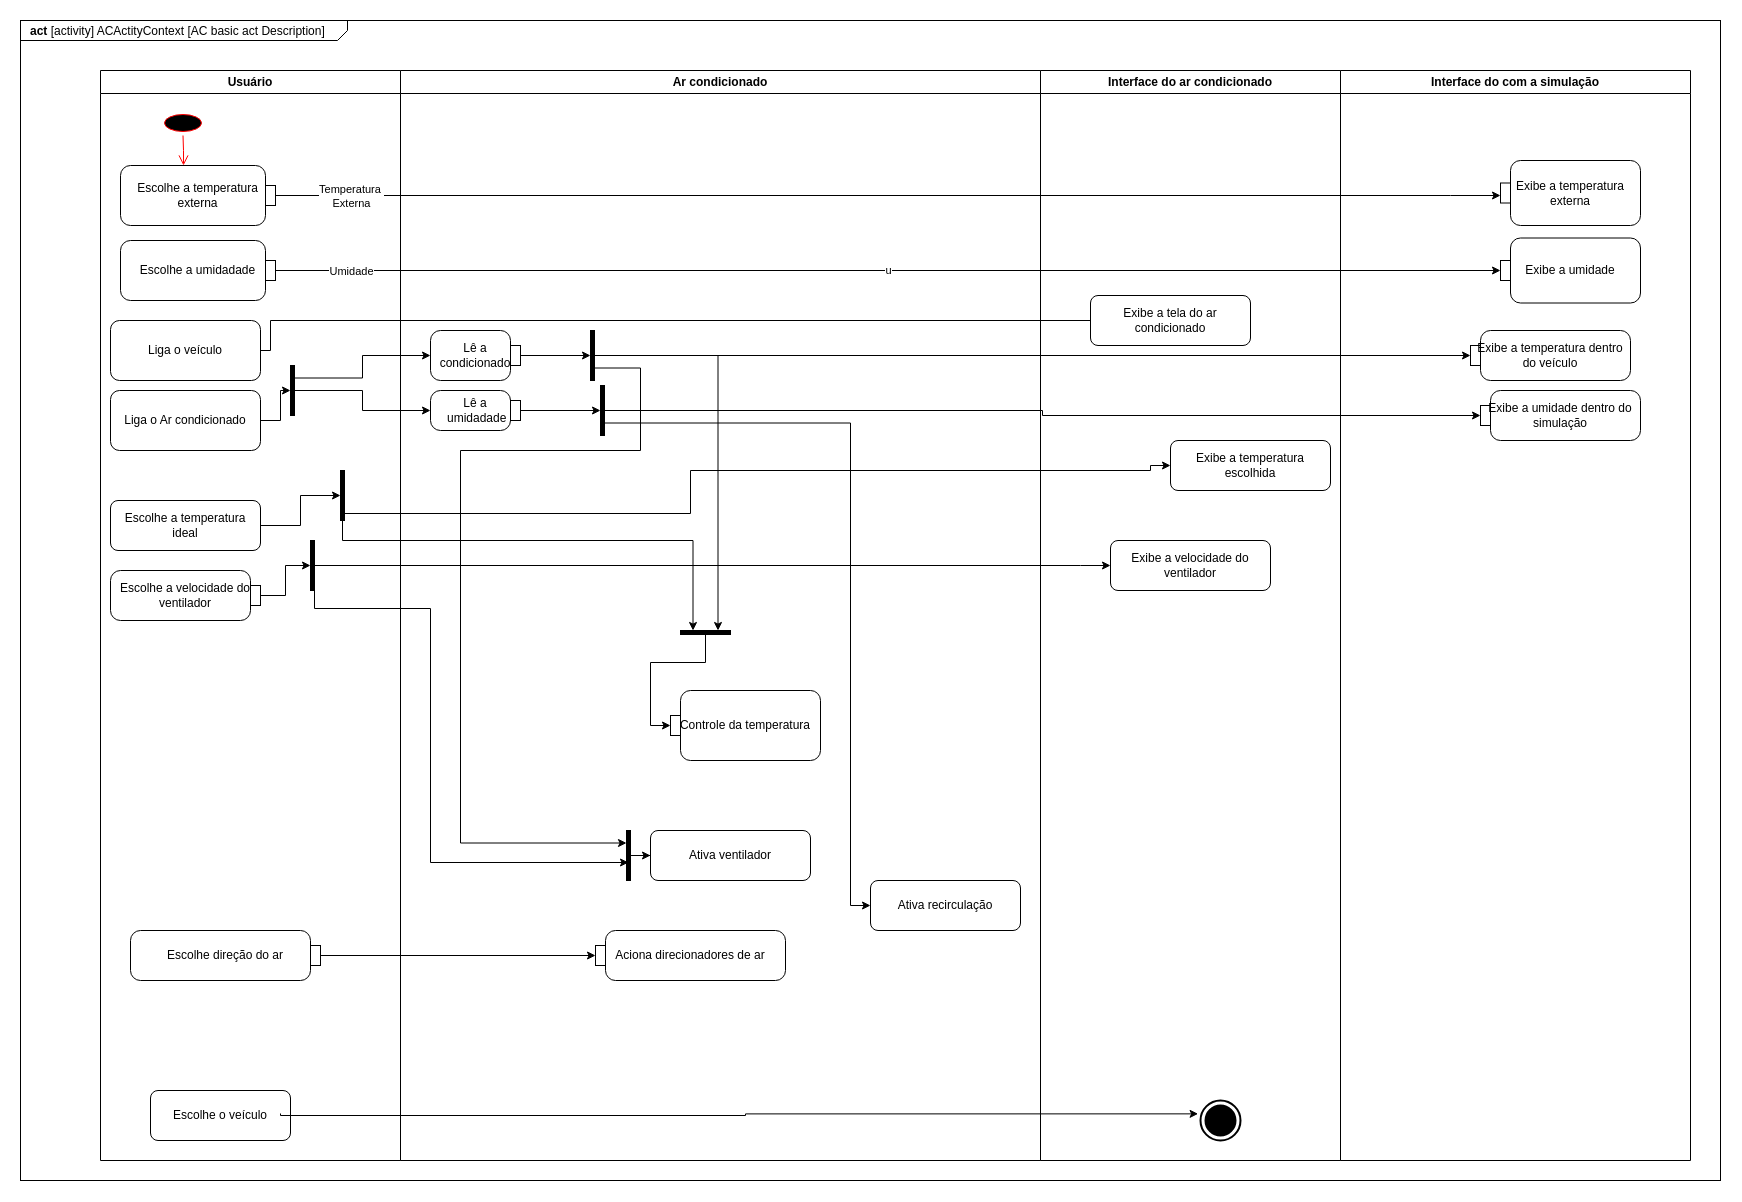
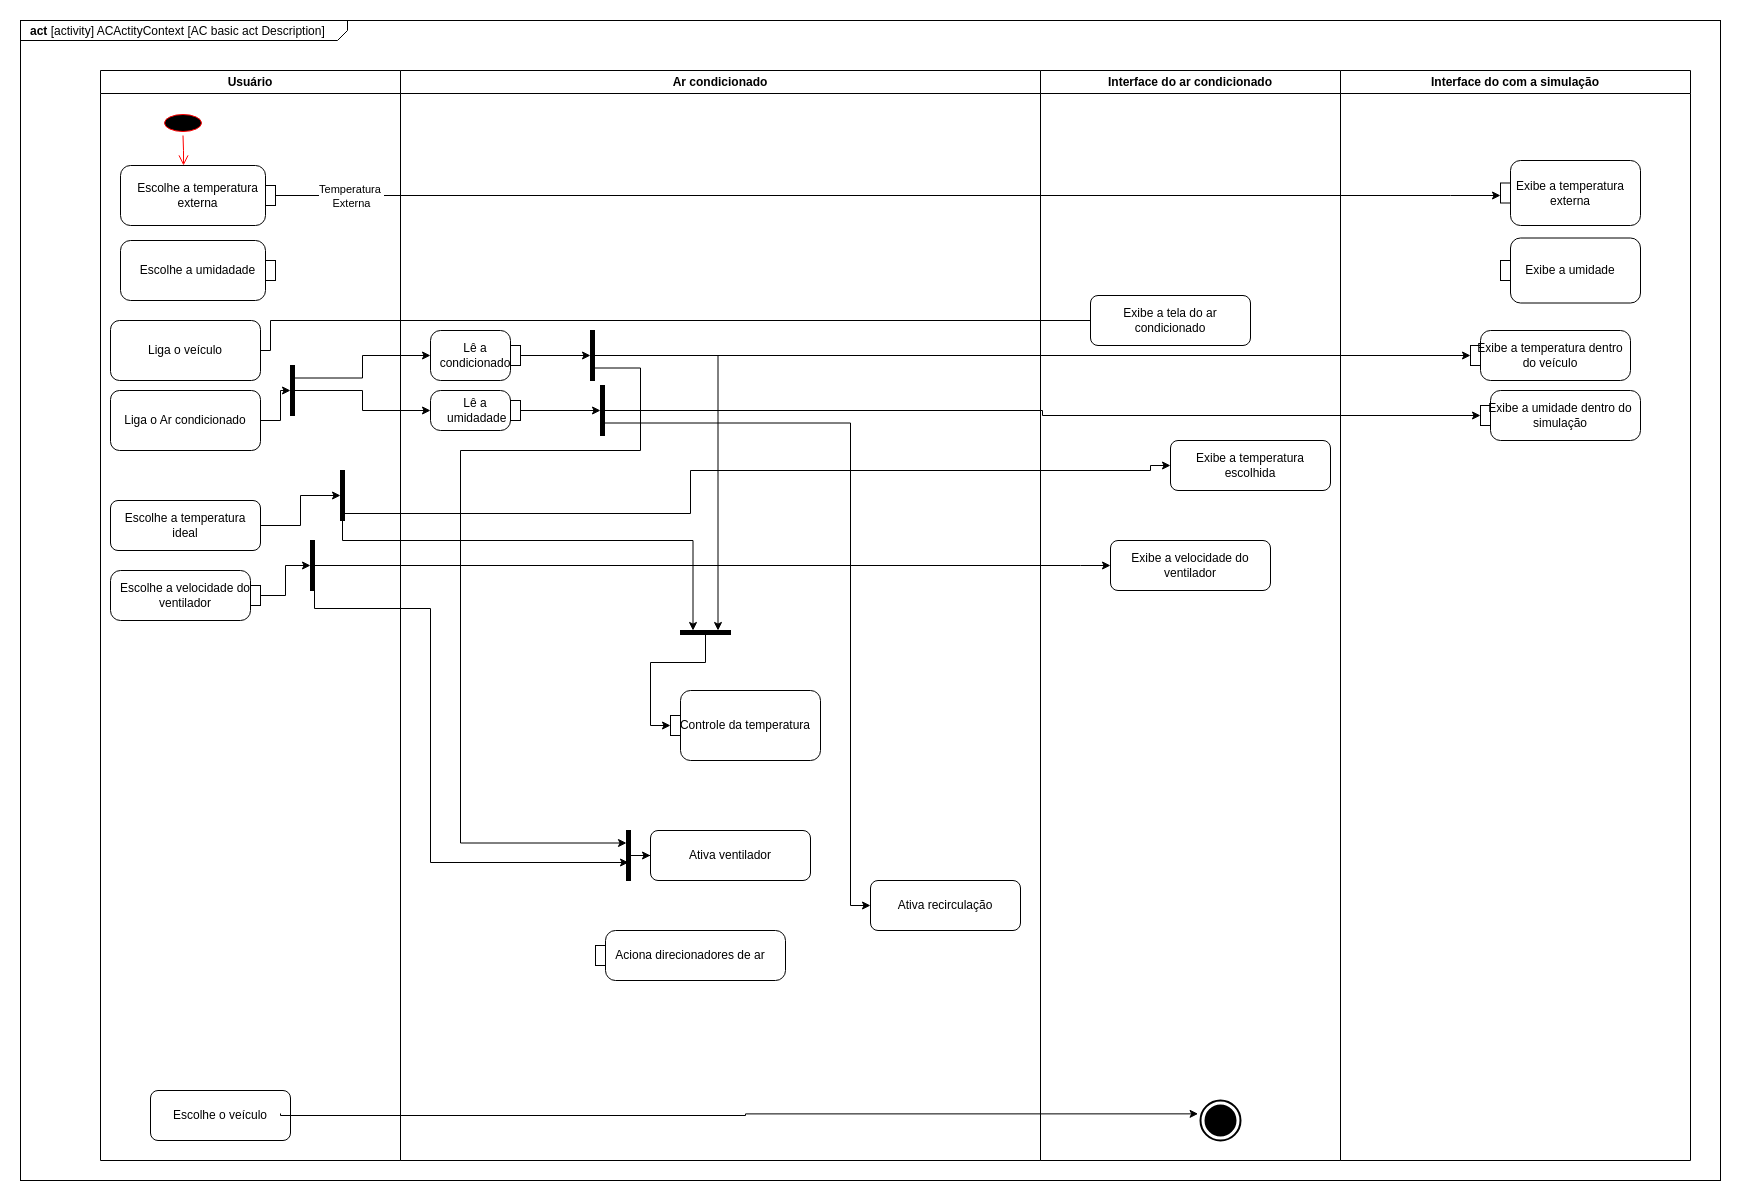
(885, 271) -> none
(226, 956) -> none
(455, 956) -> none
